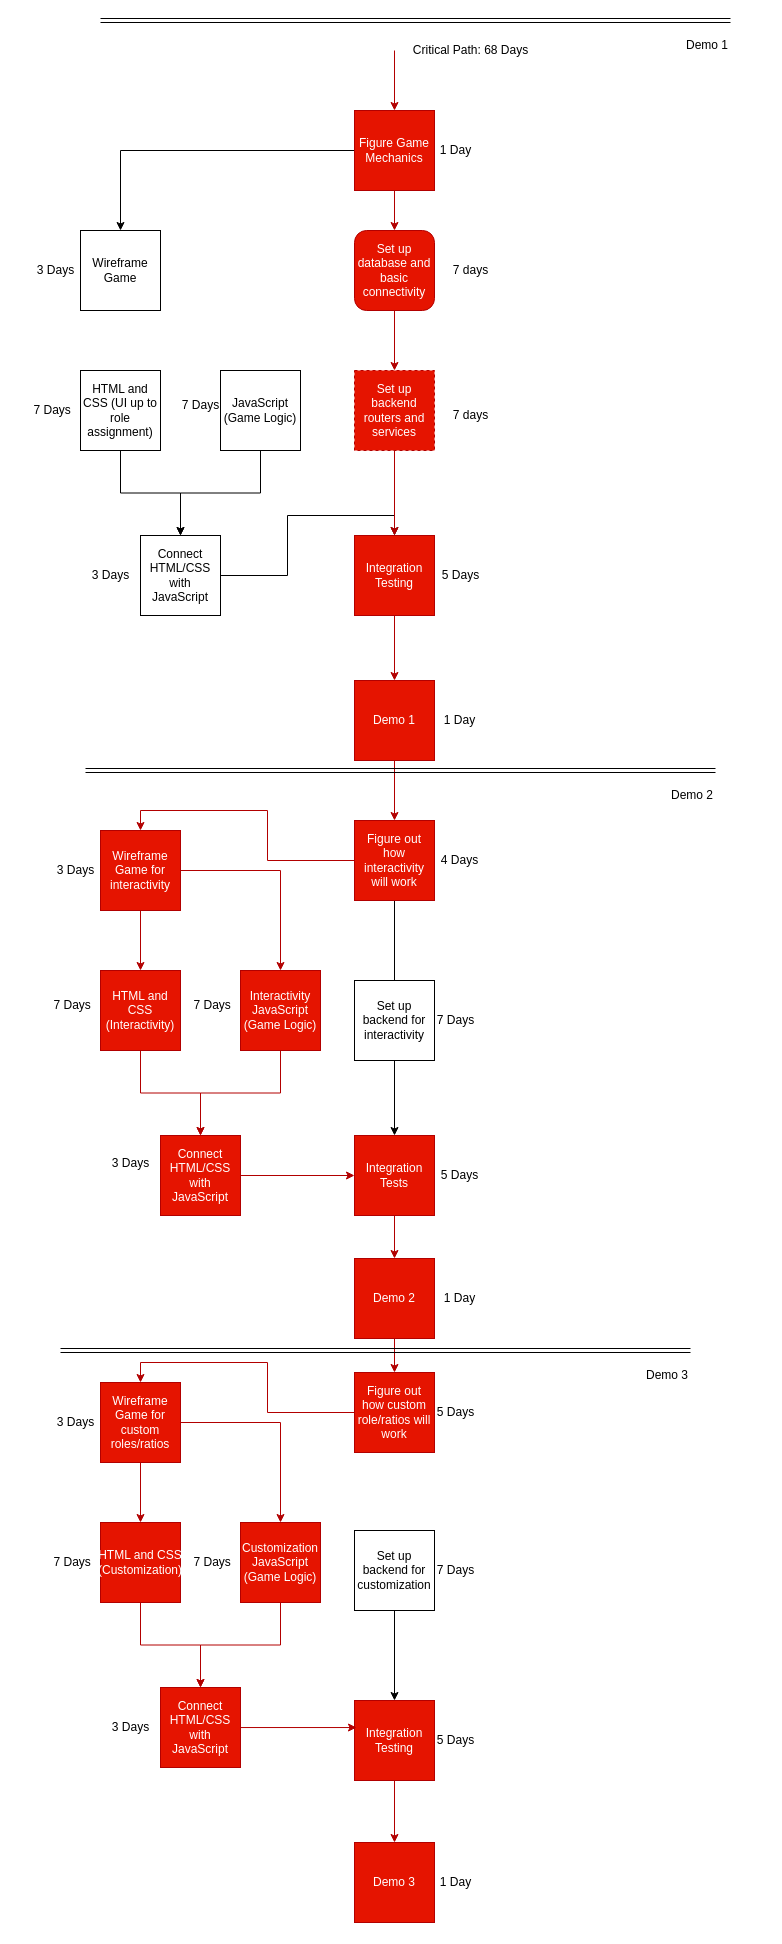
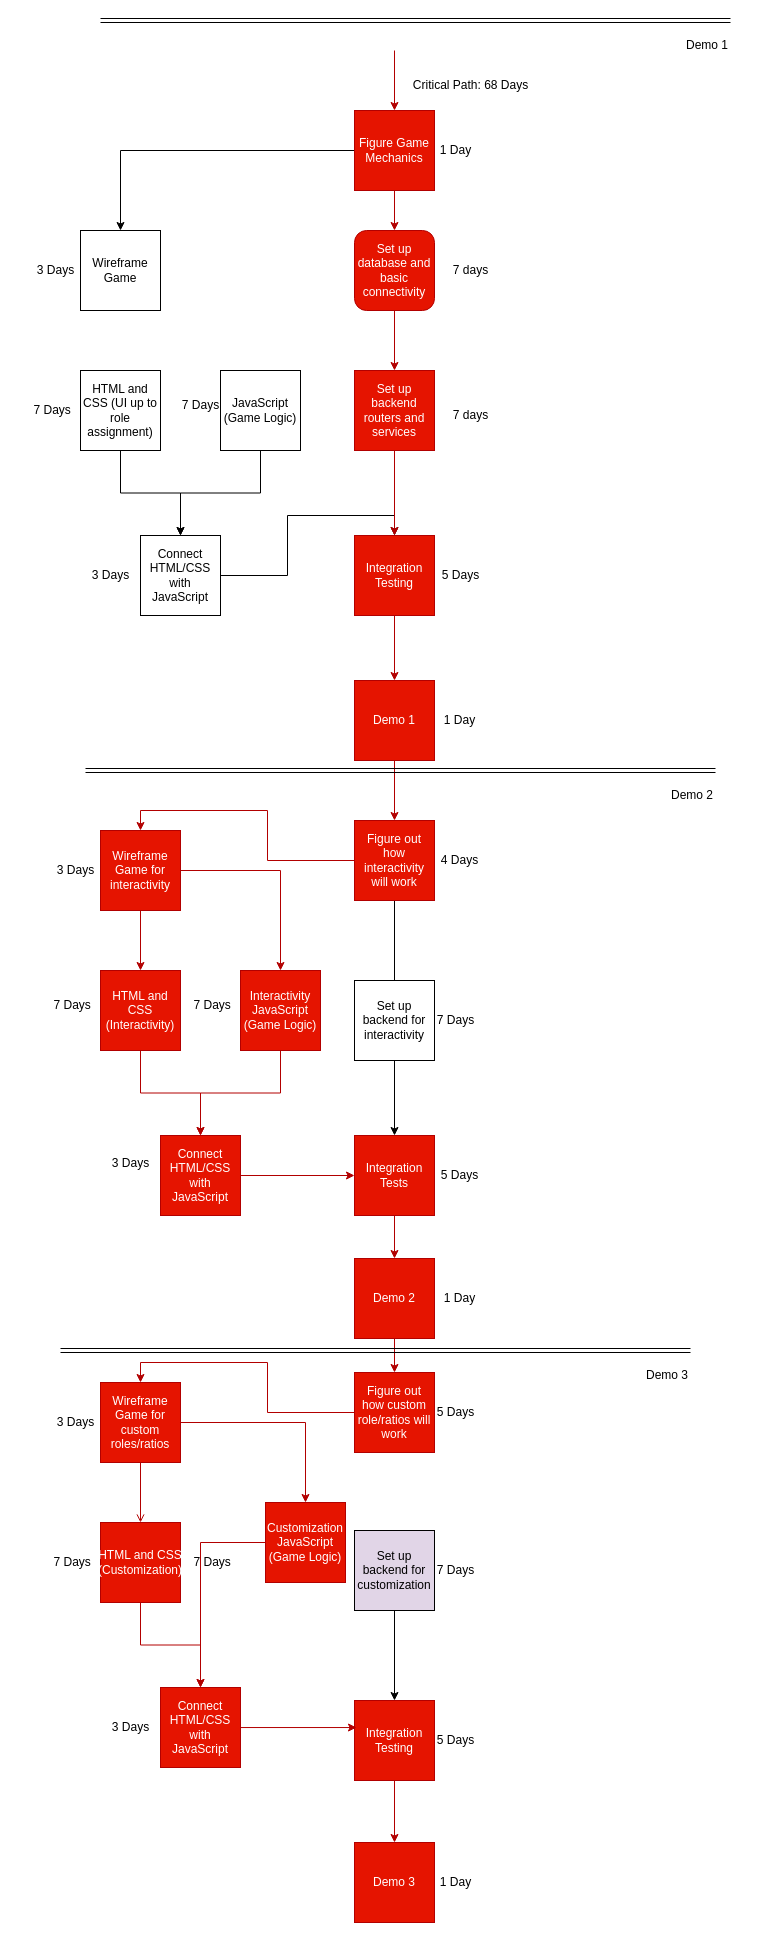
(471, 51) -> (471, 86)
(395, 411) -> (395, 411)
(141, 1514) -> (141, 1516)
(281, 1563) -> (306, 1543)
(395, 1571) -> (395, 1571)
